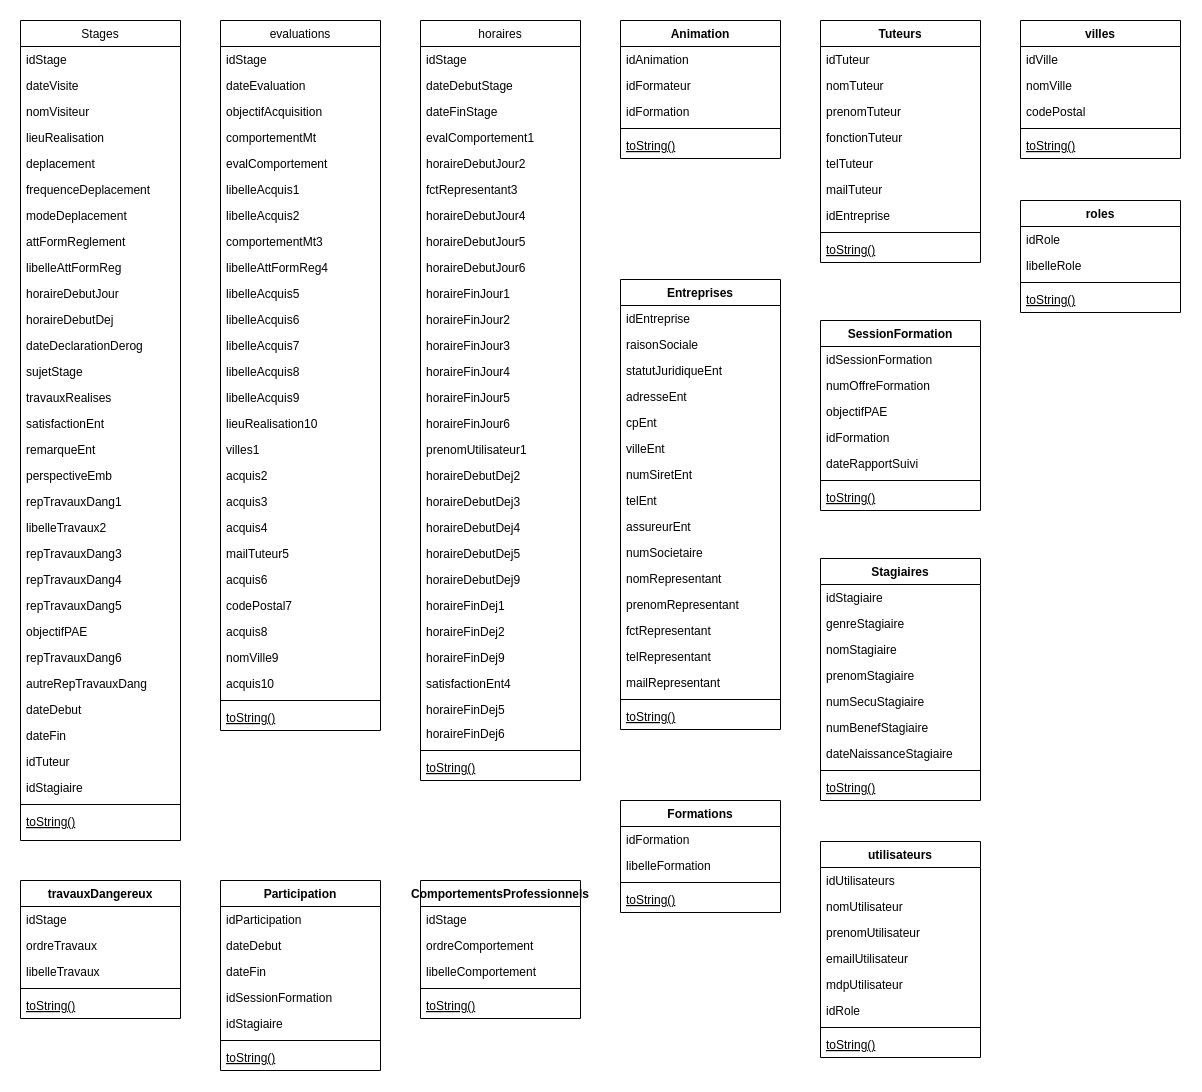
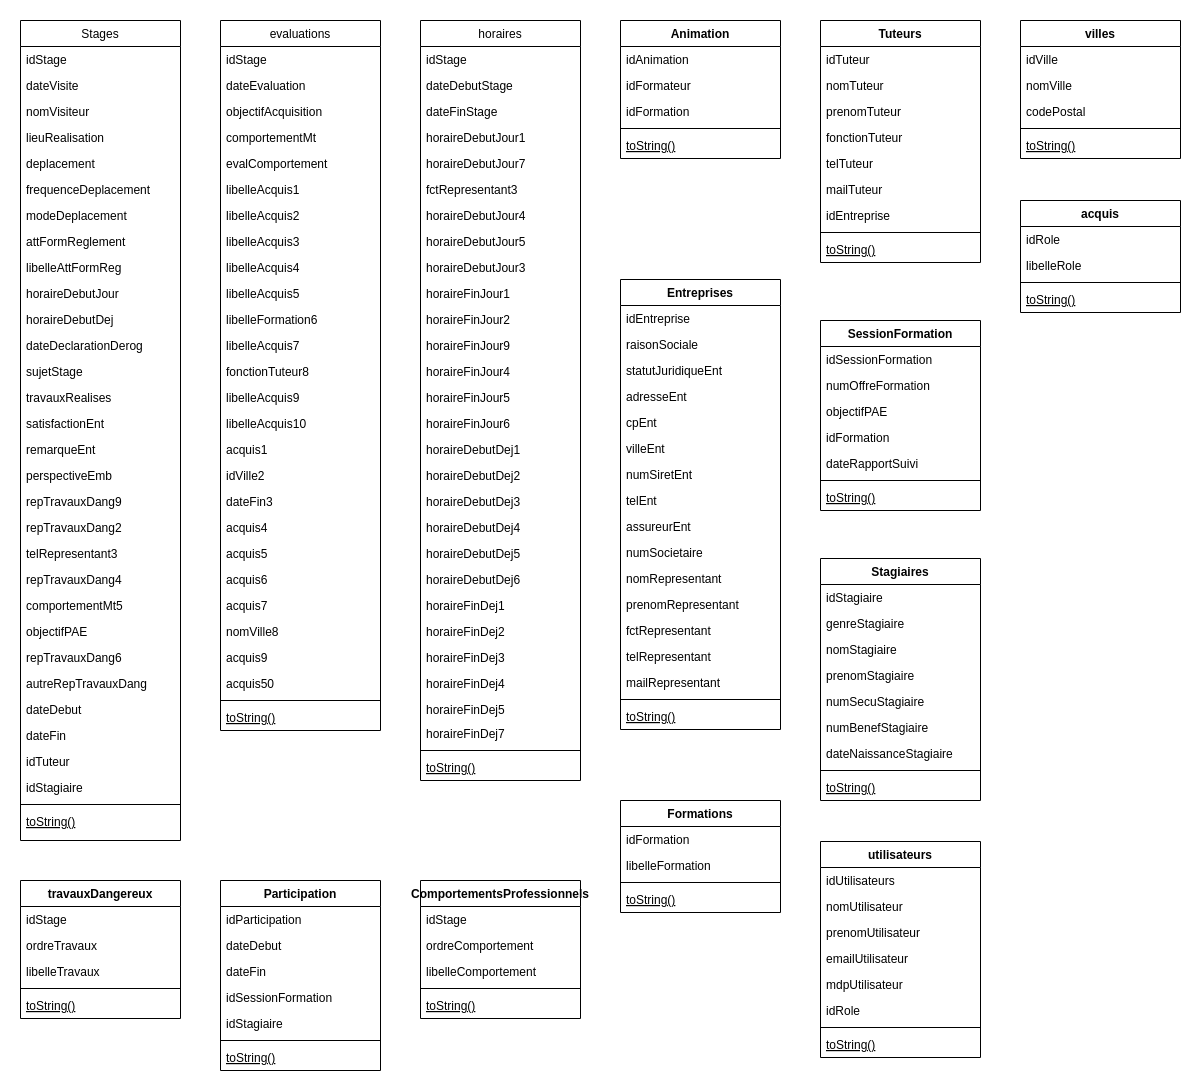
(482, 138) -> (482, 138)
(482, 164) -> (482, 164)
(1100, 214) -> (1100, 214)
(276, 242) -> (265, 242)
(280, 268) -> (265, 268)
(482, 268) -> (482, 268)
(265, 320) -> (275, 320)
(473, 346) -> (473, 346)
(265, 372) -> (275, 372)
(275, 424) -> (269, 424)
(245, 450) -> (248, 450)
(482, 450) -> (478, 450)
(248, 476) -> (247, 476)
(76, 502) -> (76, 502)
(248, 502) -> (251, 502)
(70, 528) -> (76, 528)
(76, 554) -> (78, 554)
(260, 554) -> (248, 554)
(478, 580) -> (478, 580)
(76, 606) -> (76, 606)
(261, 606) -> (248, 606)
(248, 632) -> (252, 632)
(252, 658) -> (248, 658)
(470, 658) -> (470, 658)
(251, 684) -> (251, 684)
(477, 684) -> (470, 684)
(470, 734) -> (470, 734)
